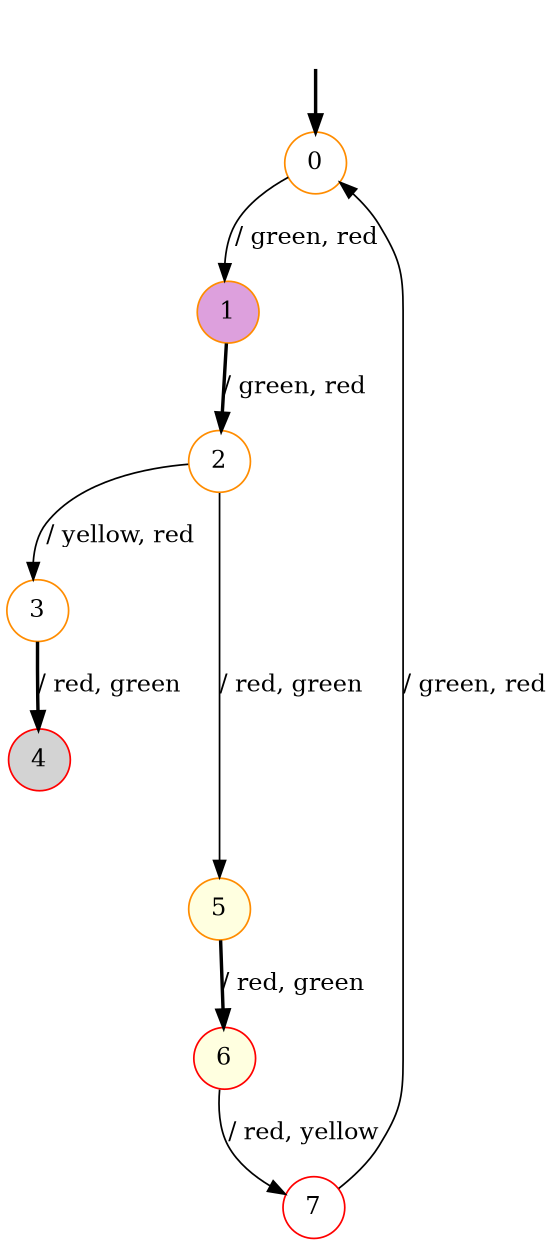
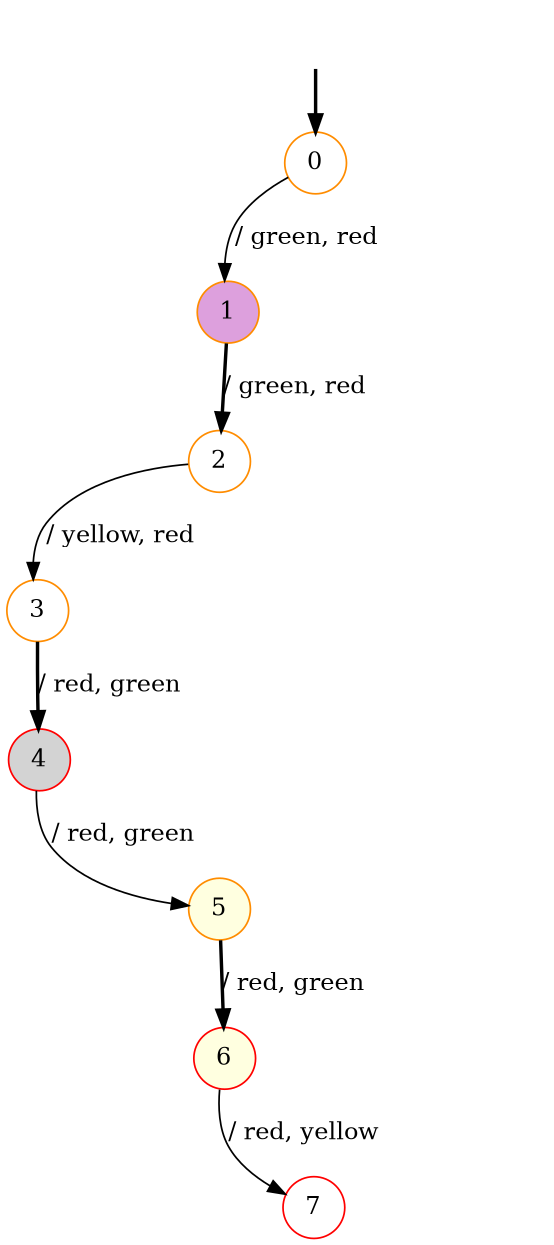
(220, 677) -> (80, 872)
(403, 694) -> none
